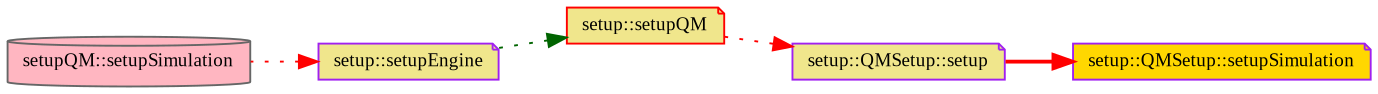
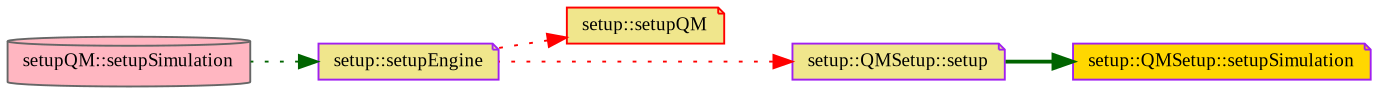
(749, 40) -> (636, 62)
(523, 44) -> (523, 44)
(275, 62) -> (275, 62)
(1029, 62) -> (1029, 62)
